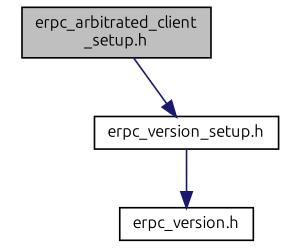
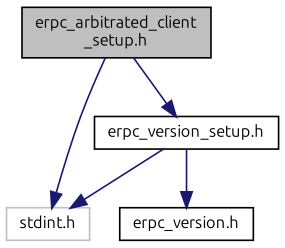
none -> (48, 224)
